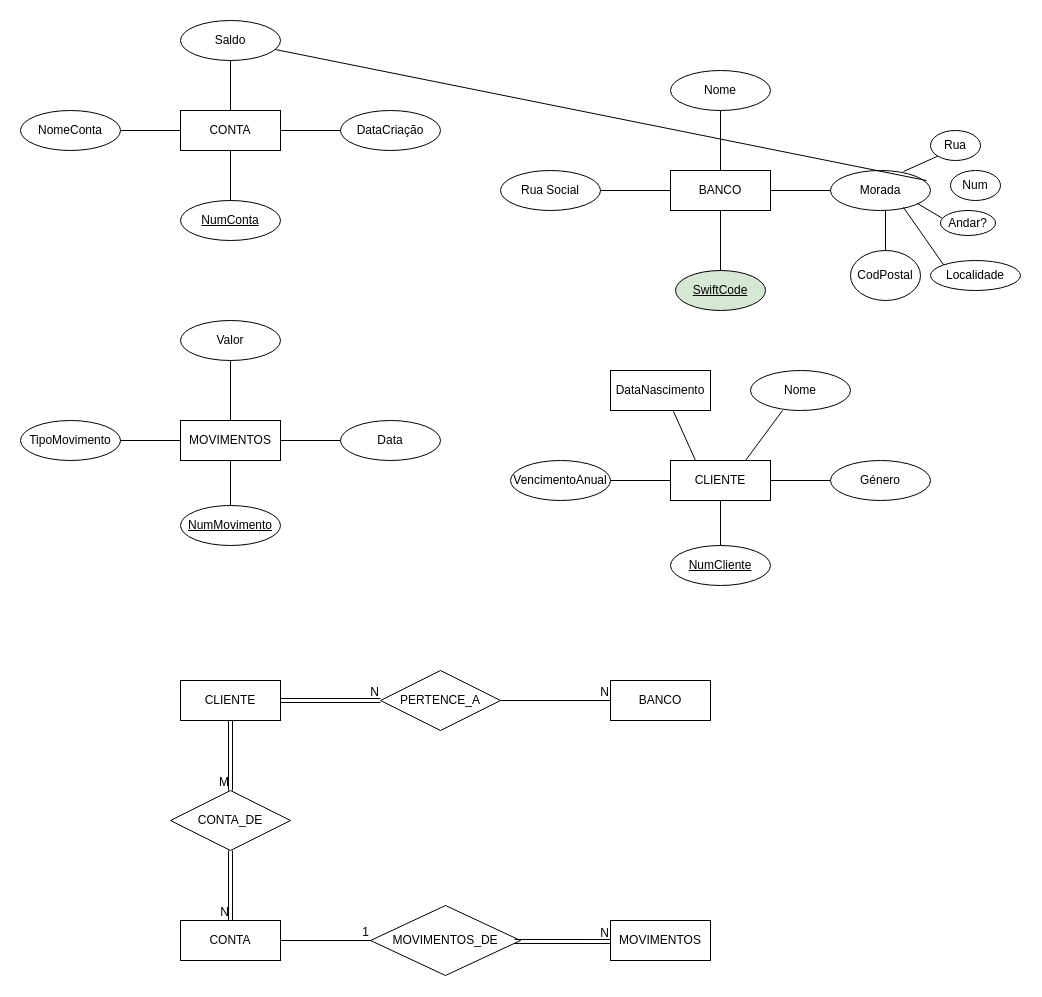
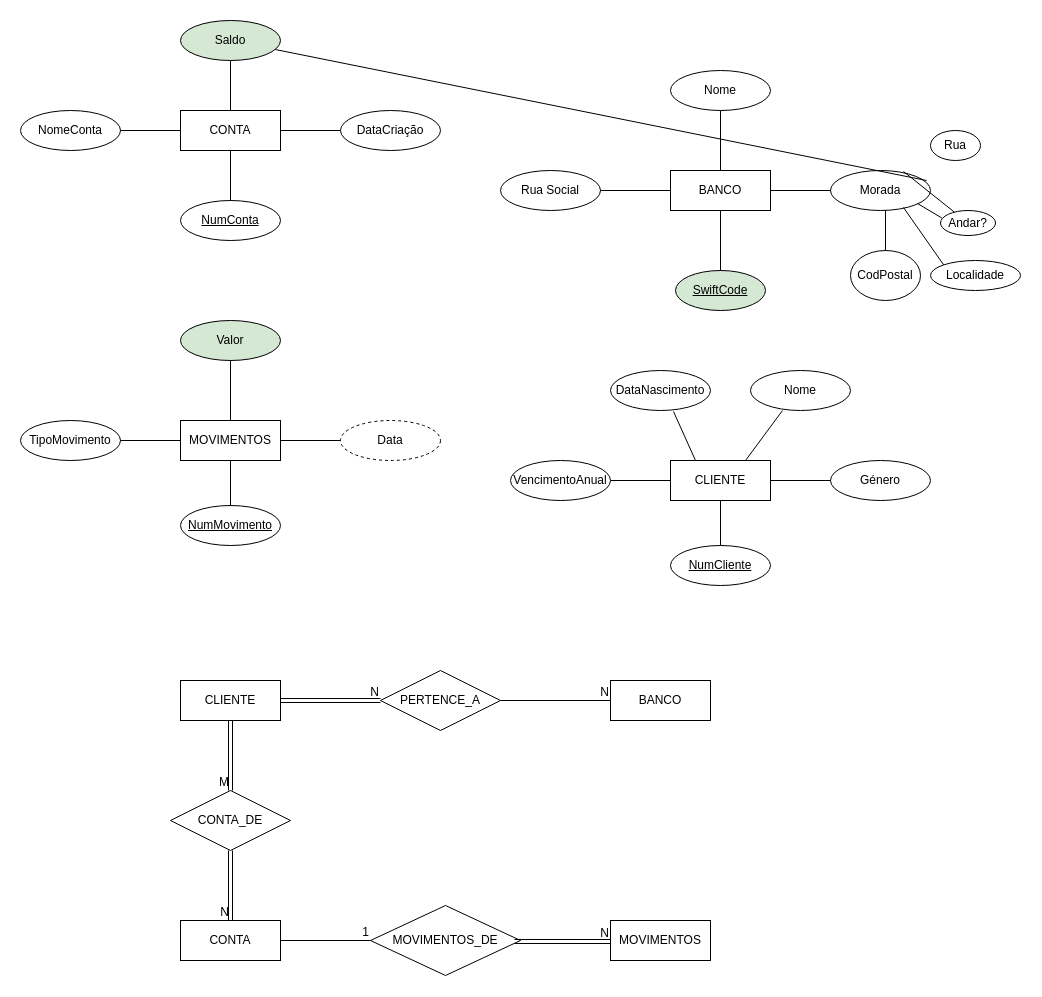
(231, 41) -> (231, 41)
(920, 164) -> (929, 192)
(976, 186) -> none
(231, 341) -> (231, 341)
(661, 391) -> (661, 391)
(391, 441) -> (391, 441)
